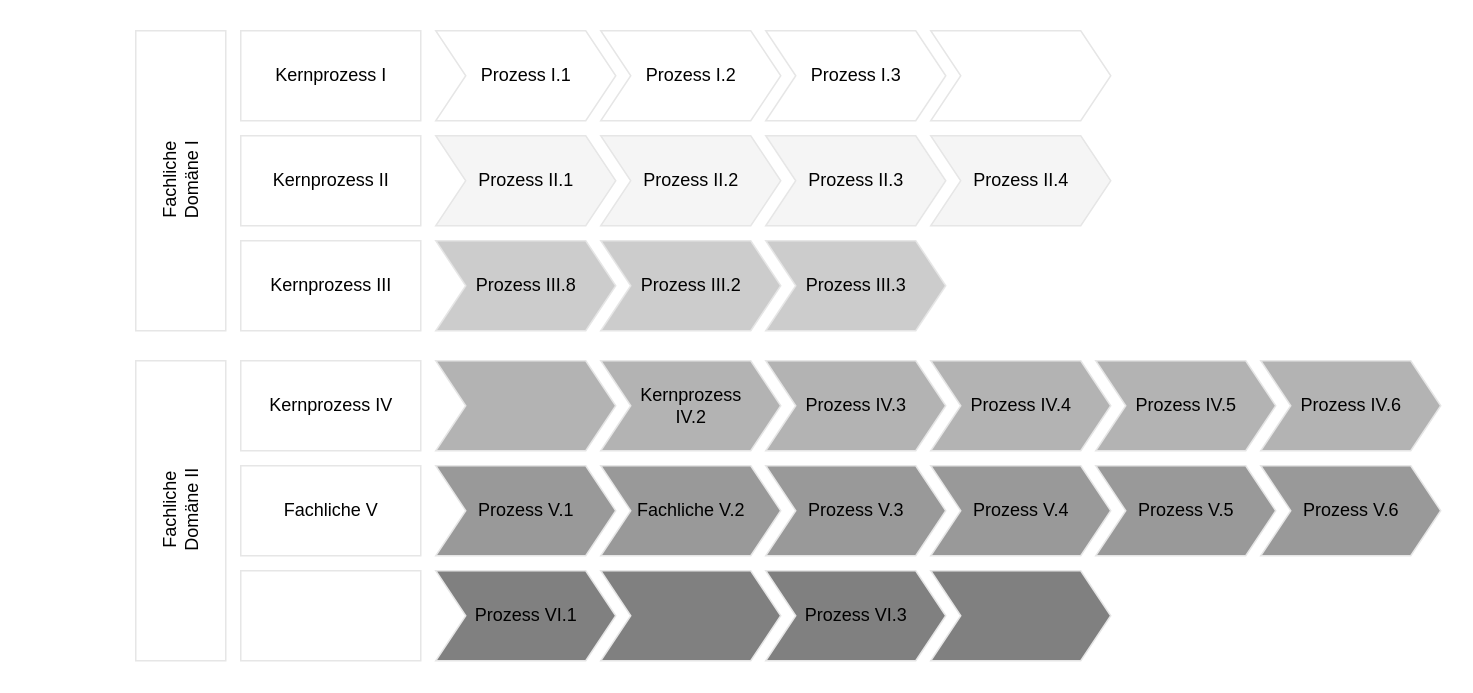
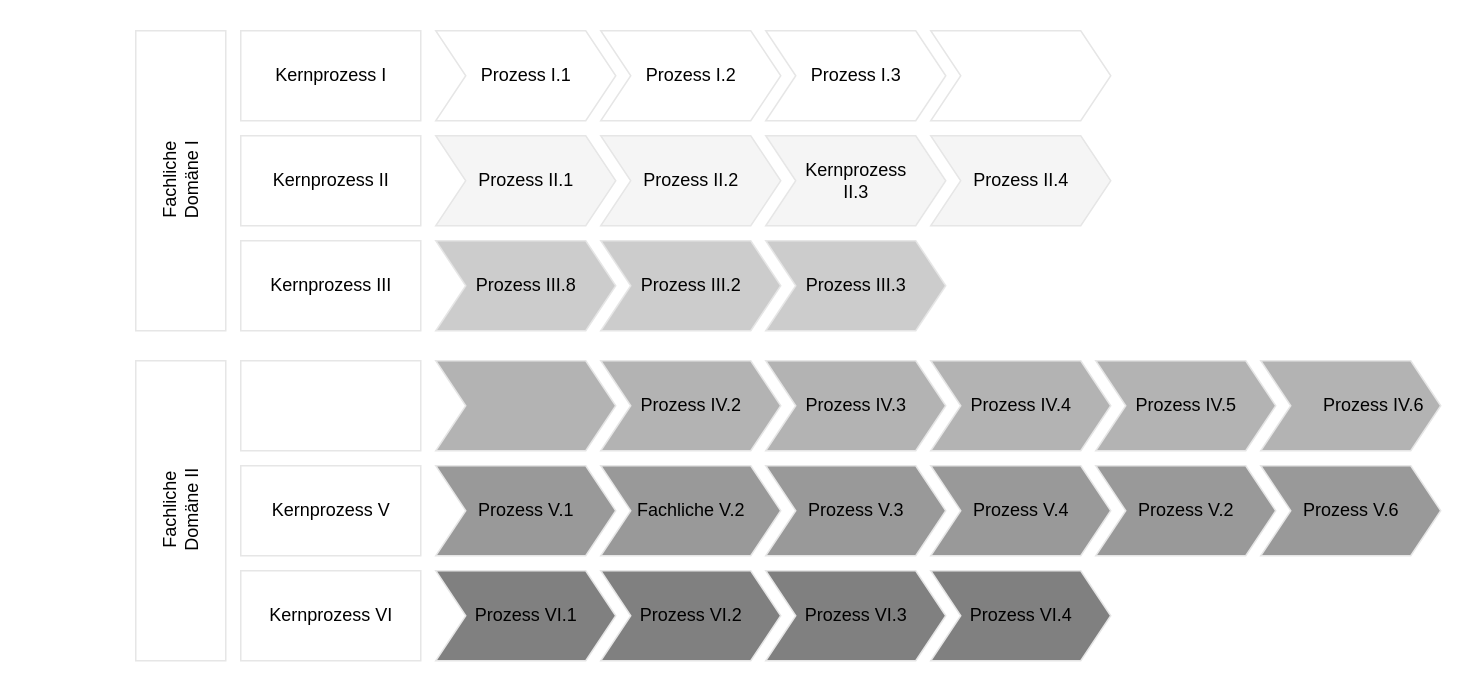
(857, 181) -> (857, 181)
(331, 406) -> none
(692, 406) -> (692, 406)
(1351, 406) -> (1373, 406)
(332, 511) -> (332, 511)
(1187, 511) -> (1187, 511)
none -> (331, 616)
none -> (691, 616)
none -> (1021, 616)
